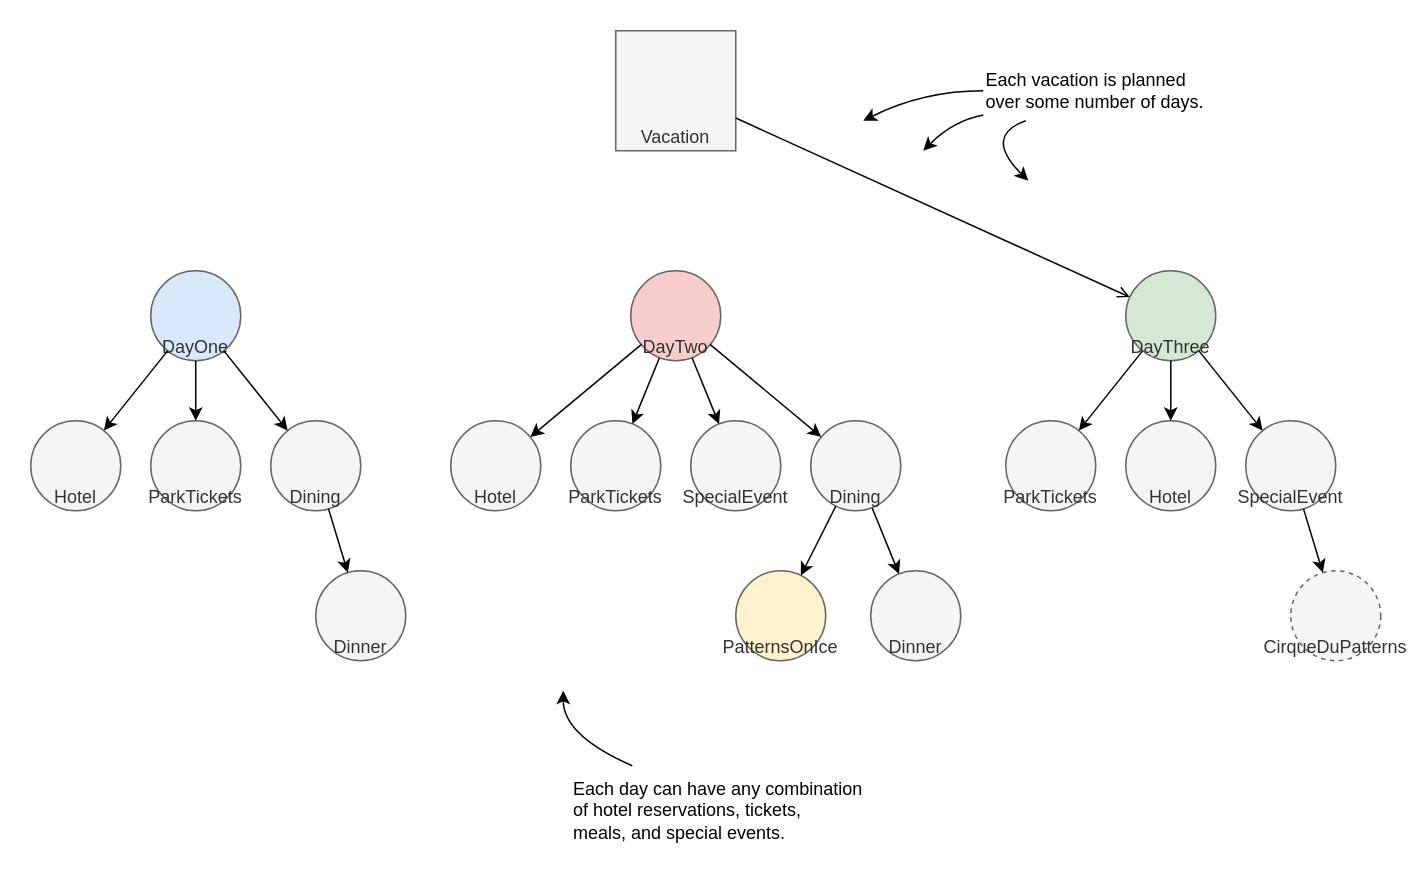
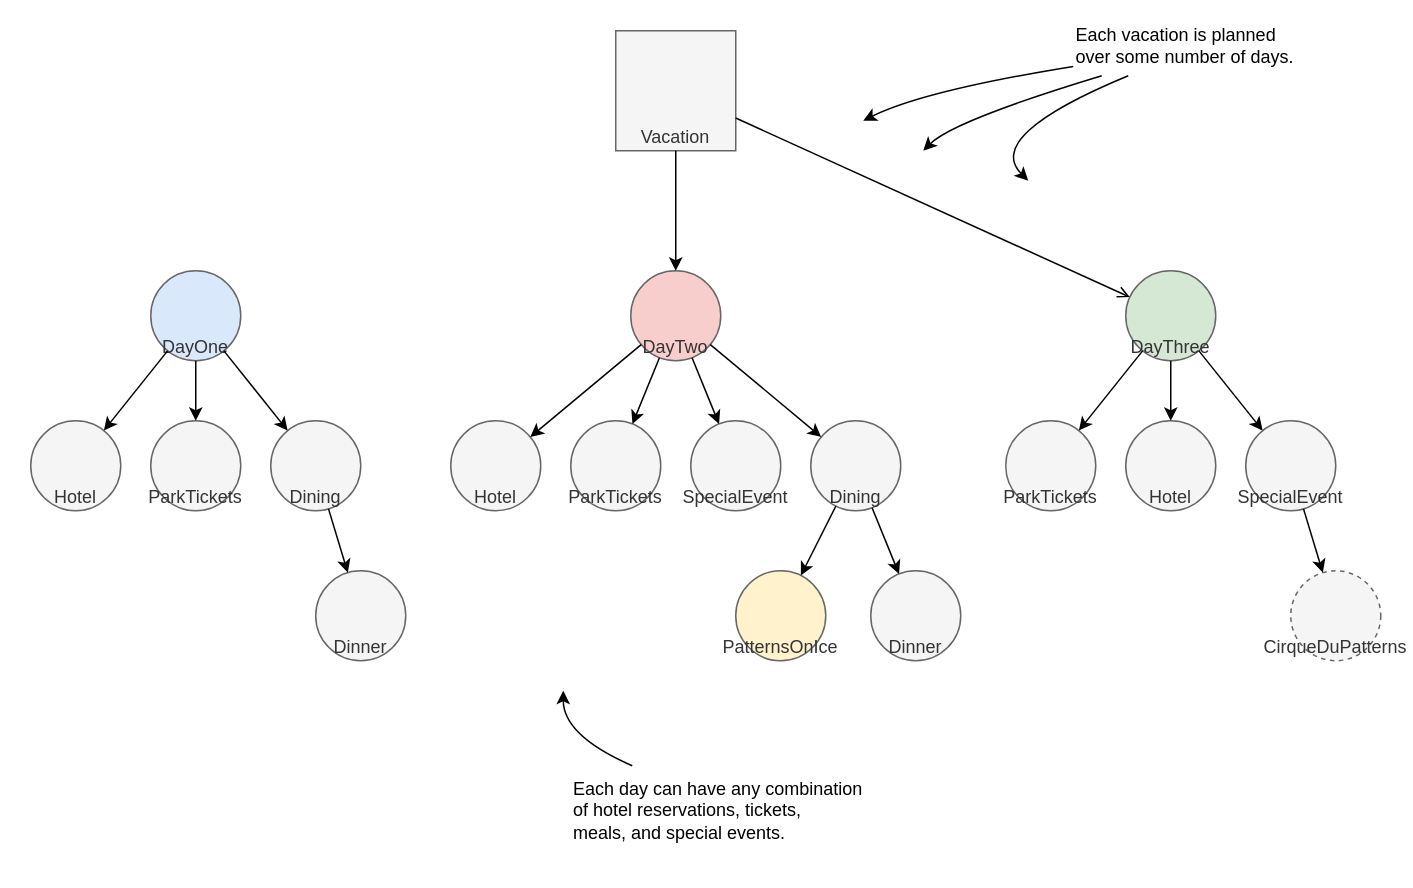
(1111, 91) -> (1201, 46)
none -> (676, 206)
